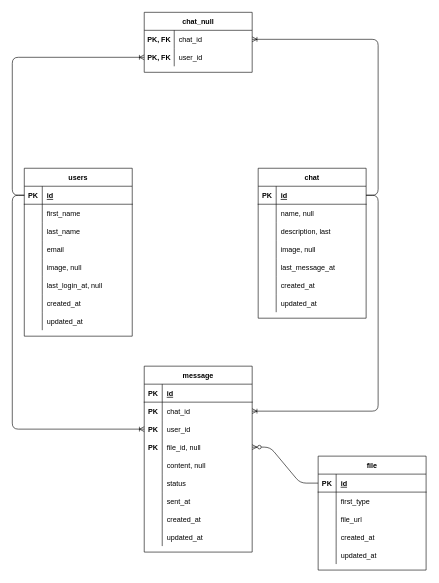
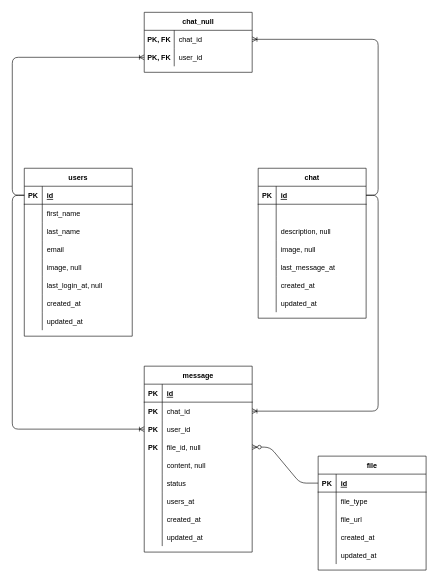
(321, 213) -> none
(310, 232) -> (309, 232)
(181, 502) -> (183, 502)
(360, 502) -> (357, 502)
